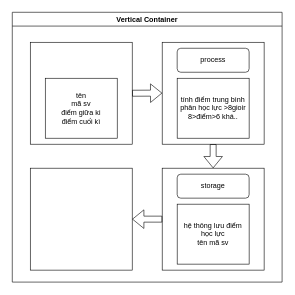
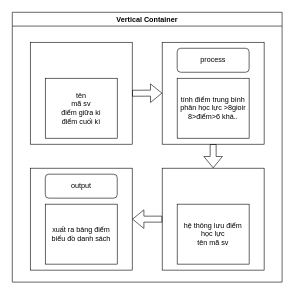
none -> (81, 186)
(213, 186) -> none
none -> (81, 234)
